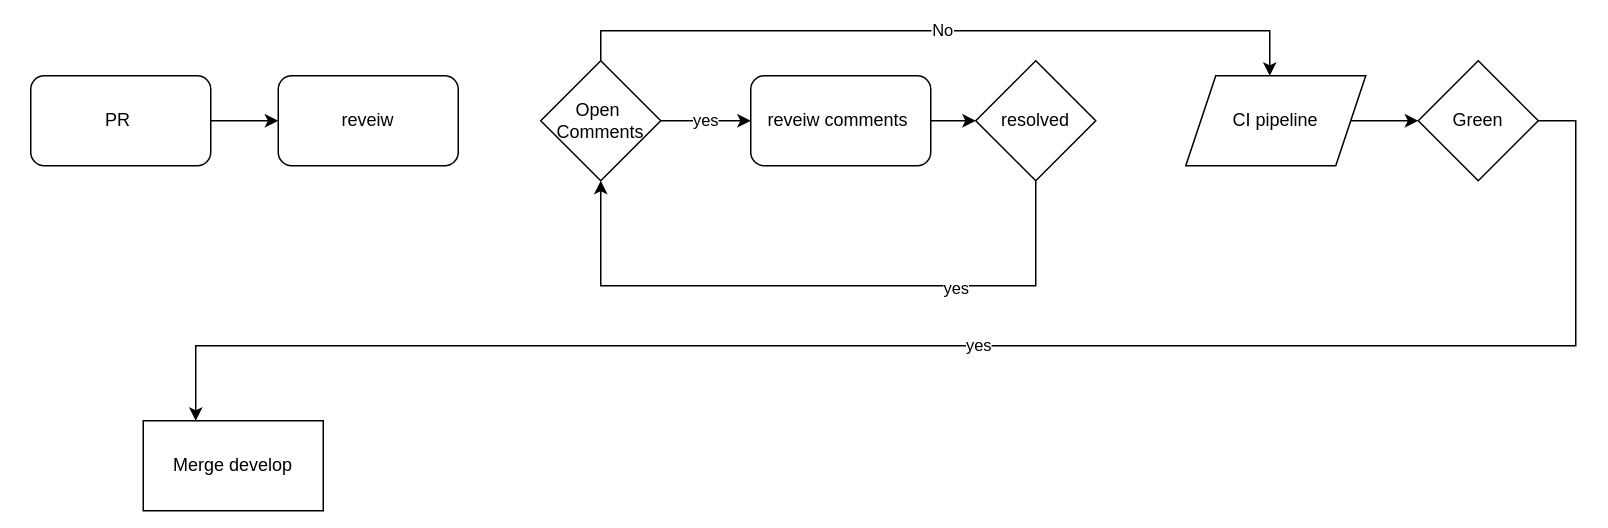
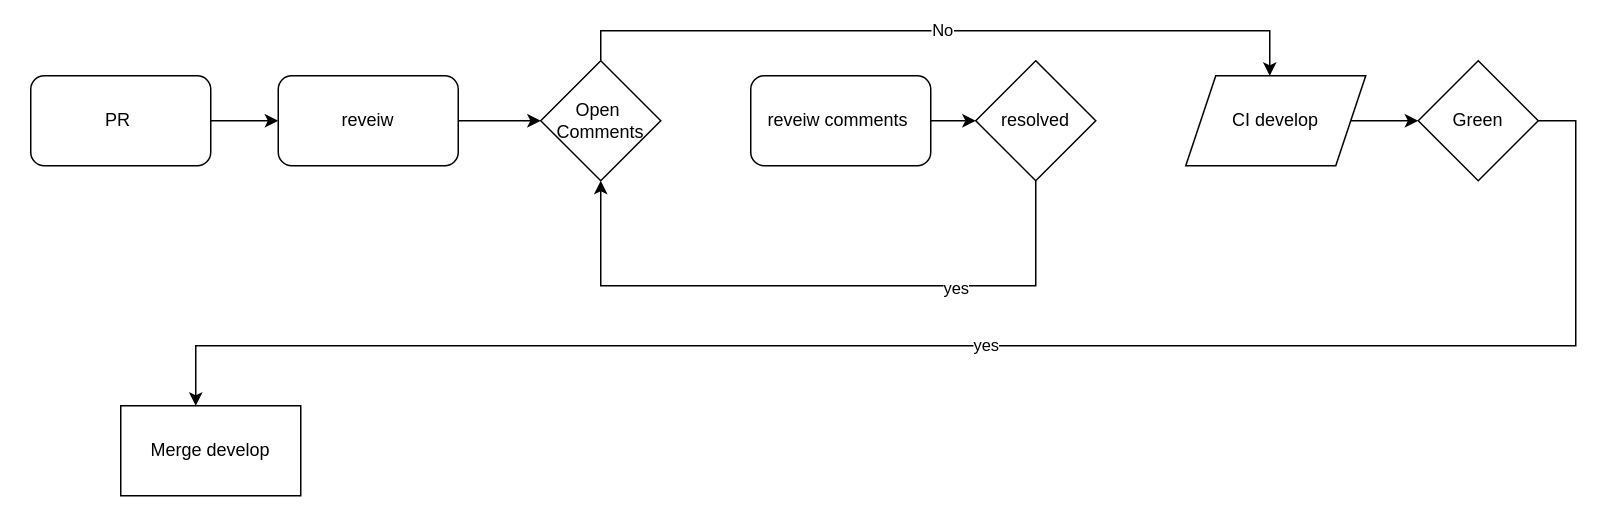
none -> (495, 121)
(701, 121) -> none
(1276, 121) -> (1276, 121)
(233, 466) -> (211, 451)
